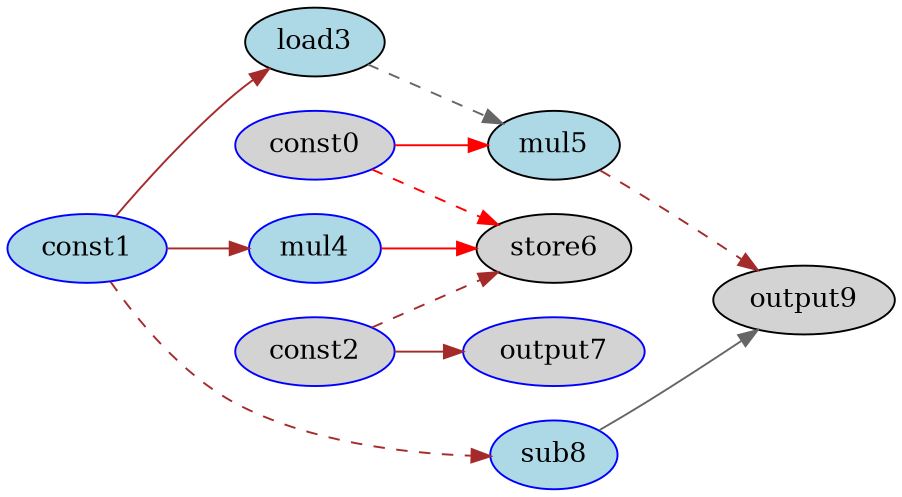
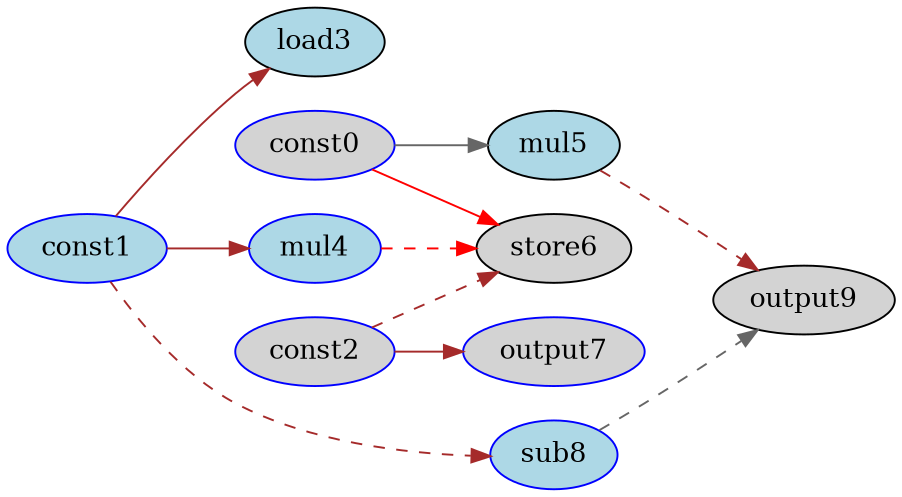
(427, 90) -> none
(431, 145) -> (431, 145)
(426, 193) -> (426, 193)
(419, 248) -> (419, 248)
(671, 387) -> (671, 387)
